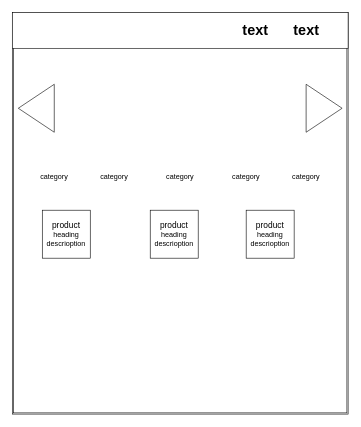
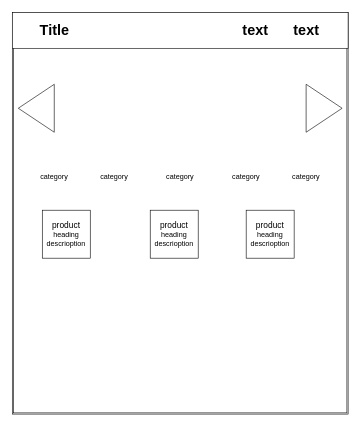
none -> (54, 30)
